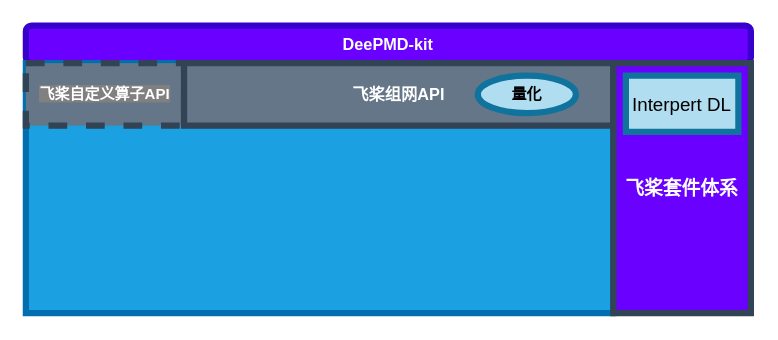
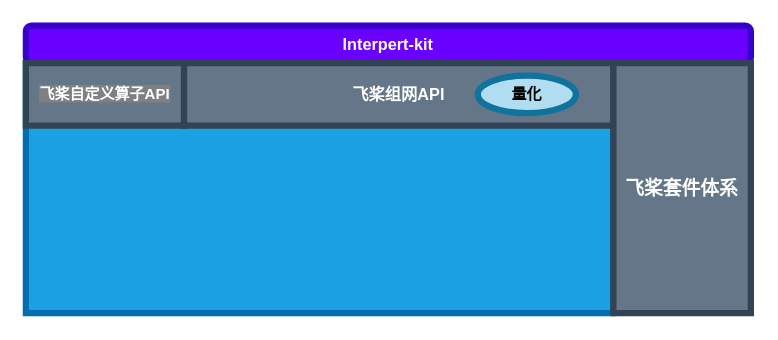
(388, 44) -> (388, 44)
(105, 94) -> (105, 94)
(682, 104) -> none
(682, 188) -> (682, 188)
